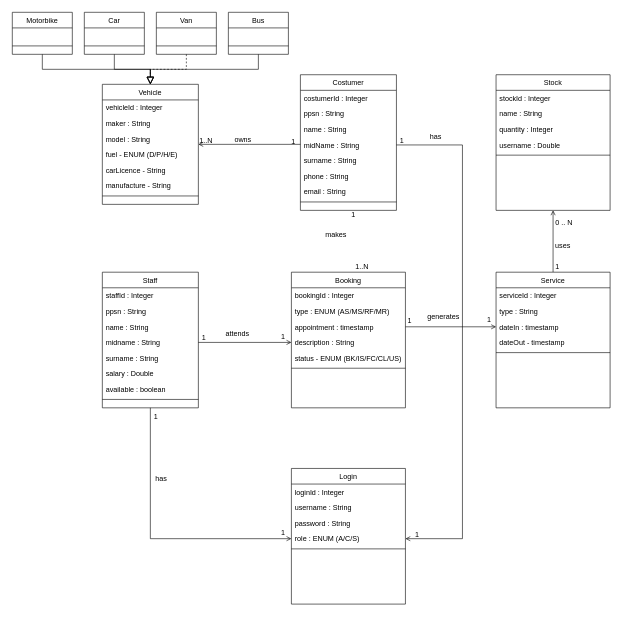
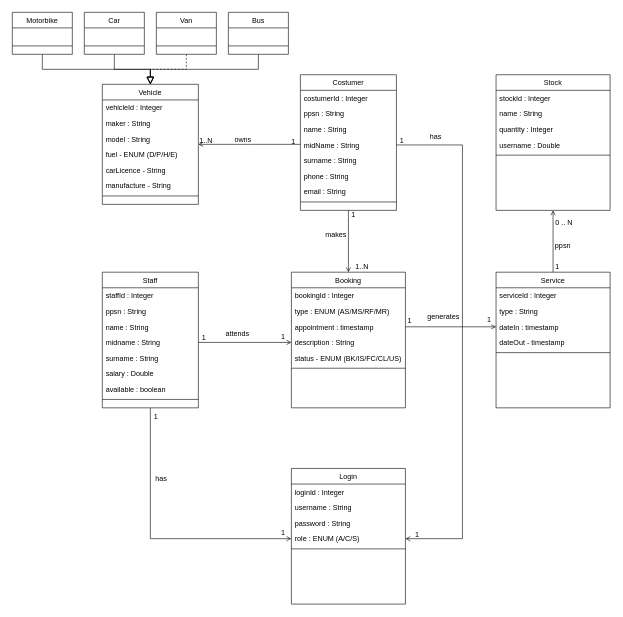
none -> (348, 242)
(563, 246) -> (563, 246)
